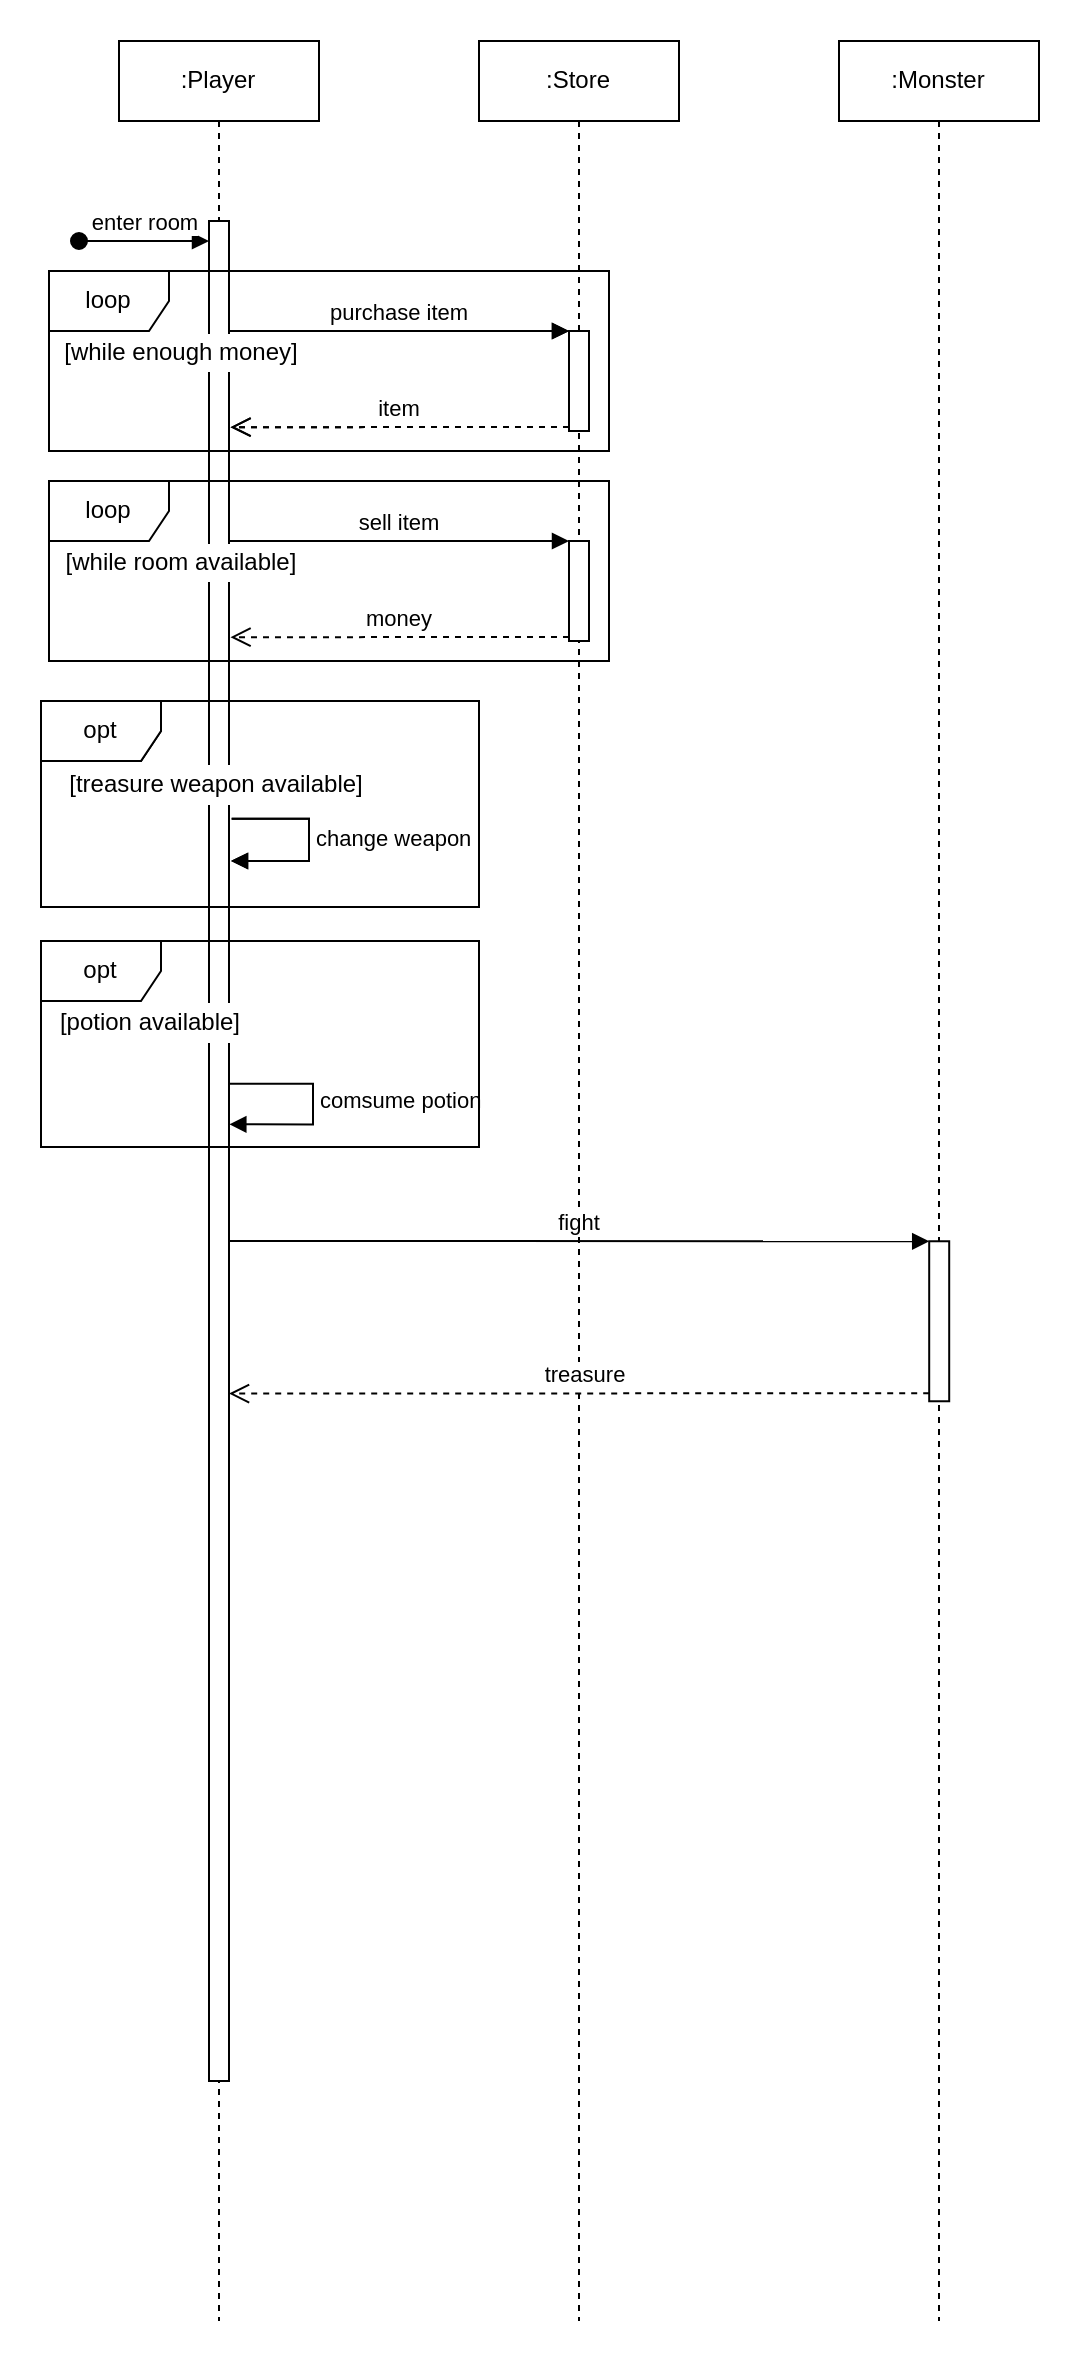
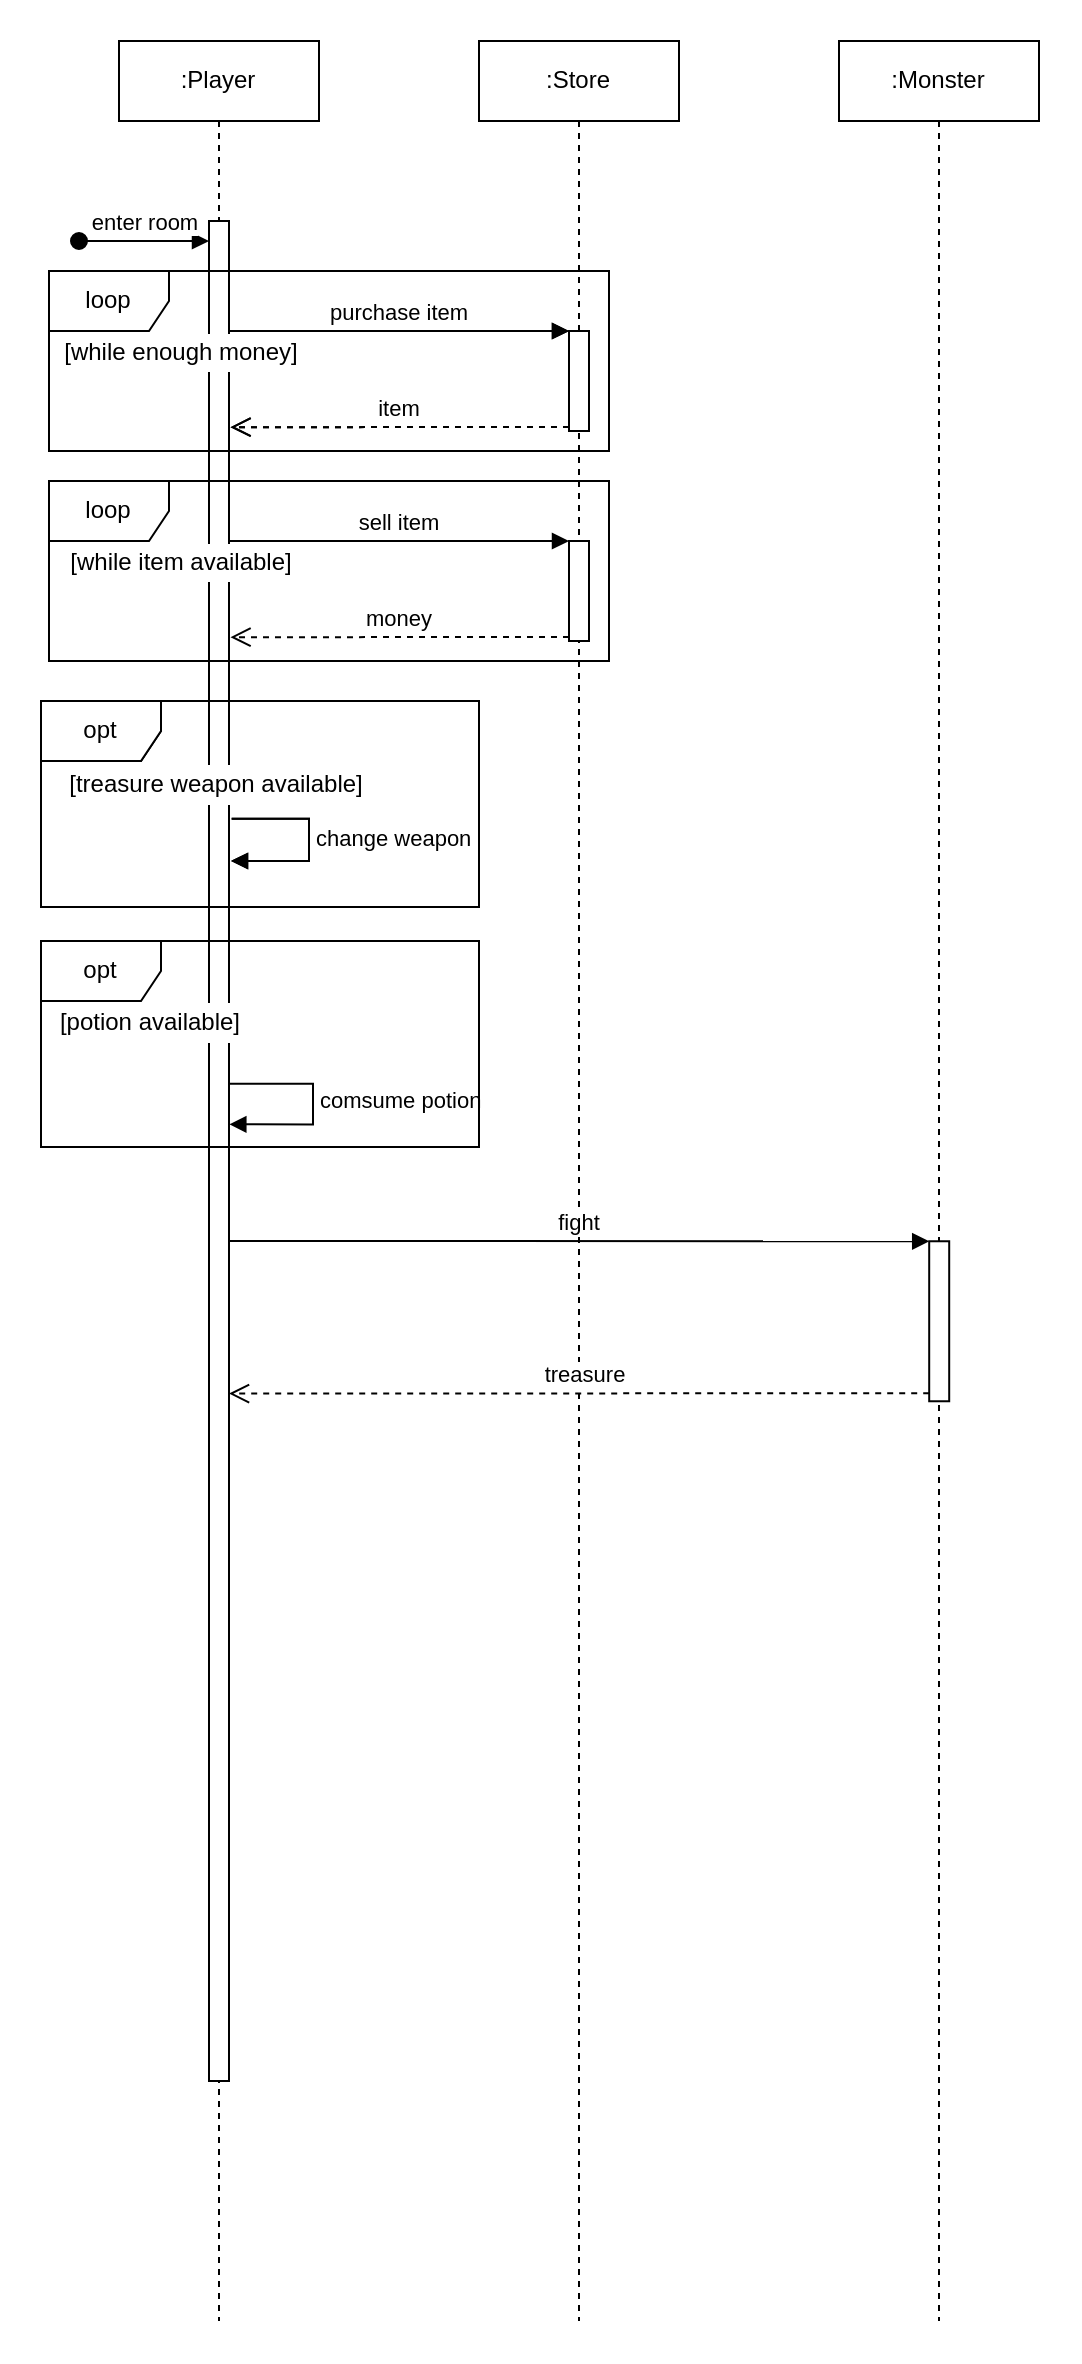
(182, 563) -> (182, 563)
